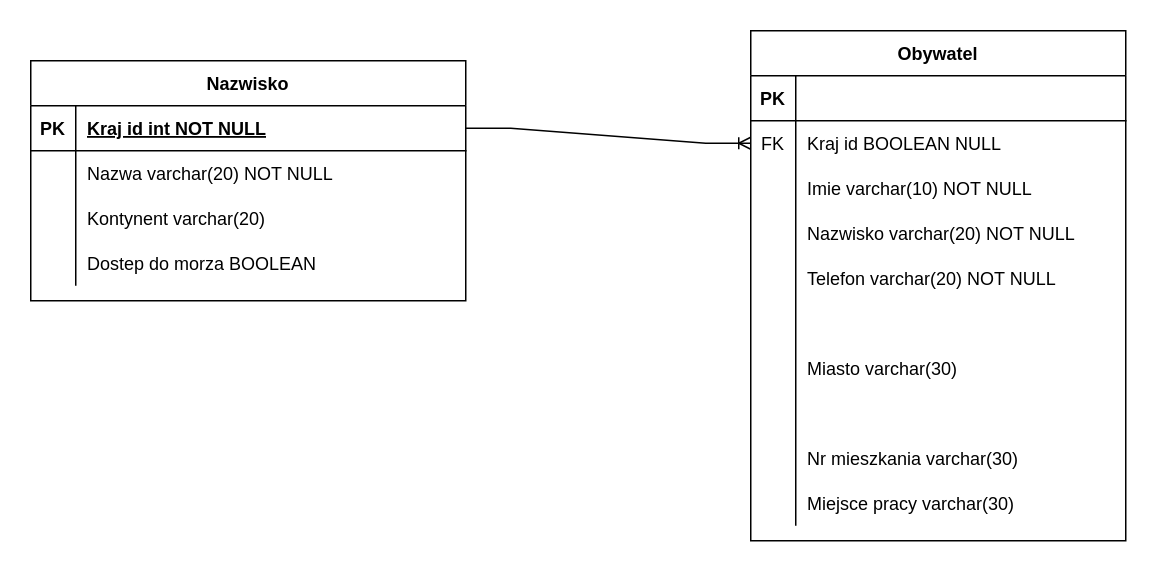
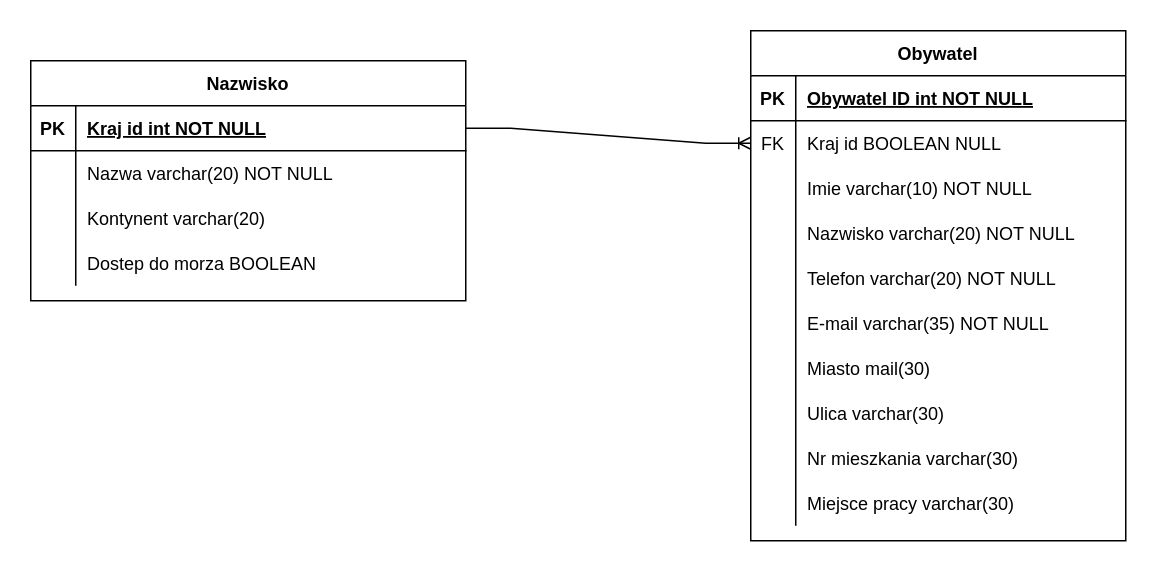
none -> (961, 98)
none -> (961, 323)
(893, 369) -> (873, 369)
none -> (961, 413)
